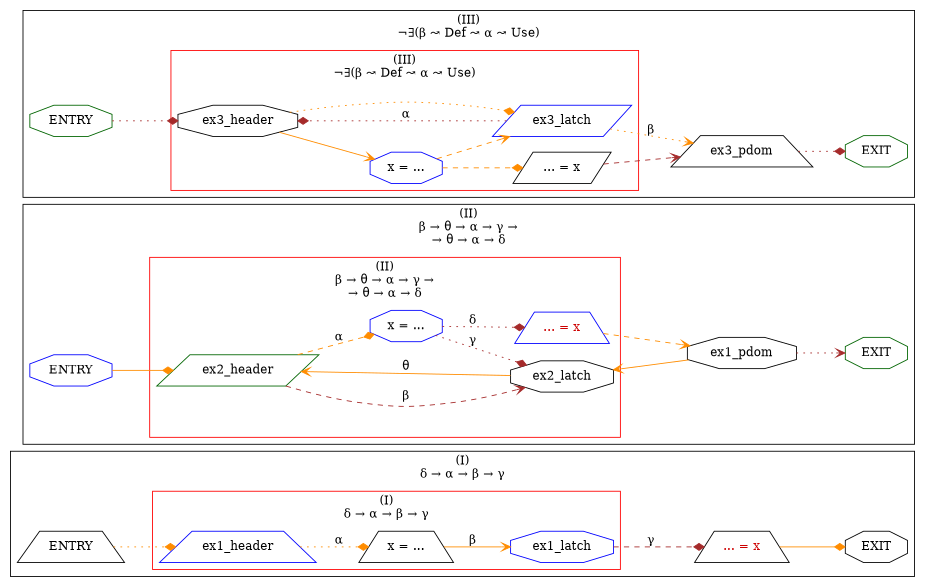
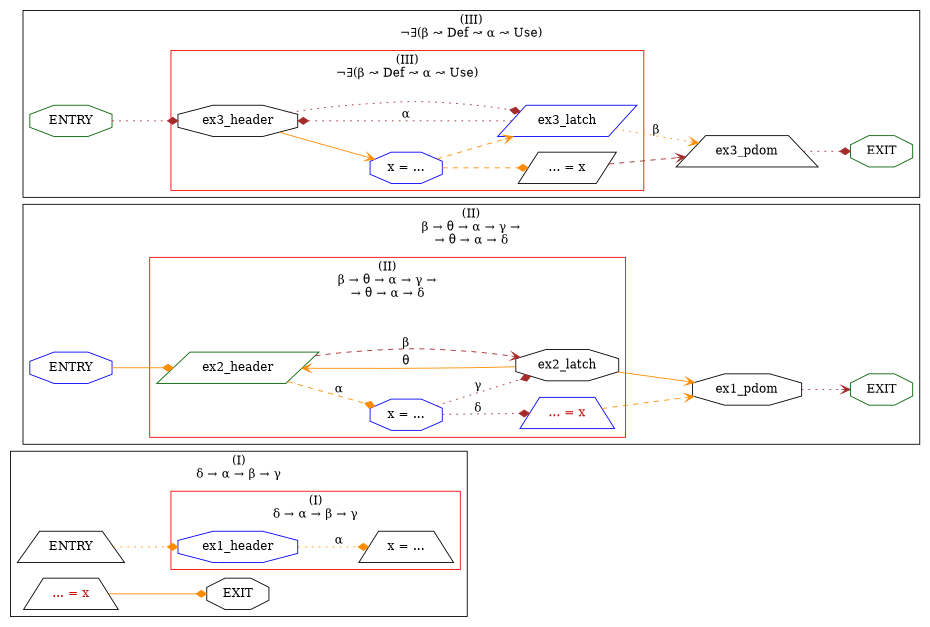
(397, 102) -> (400, 102)
(655, 364) -> (652, 377)
(238, 547) -> (238, 547)
(562, 547) -> none
